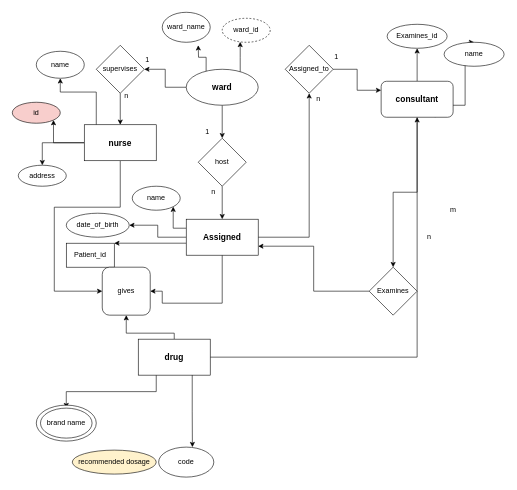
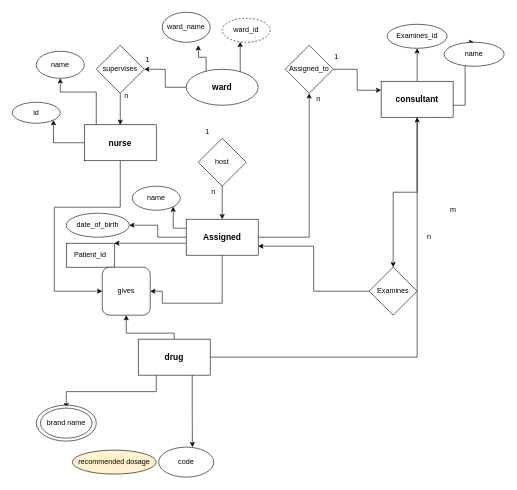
(417, 99) -> (417, 99)
(36, 113) -> (36, 113)
(222, 132) -> none
(42, 143) -> none
(42, 176) -> none
